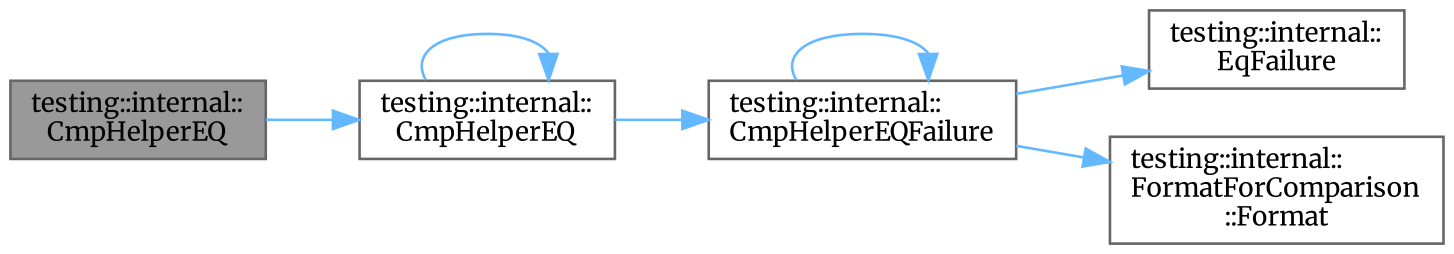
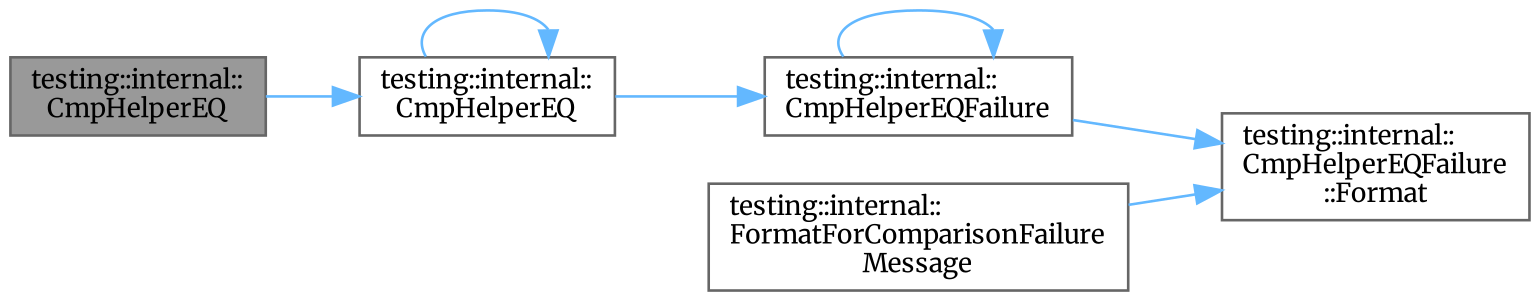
(1277, 50) -> none
(1277, 190) -> (1376, 167)
none -> (918, 237)
